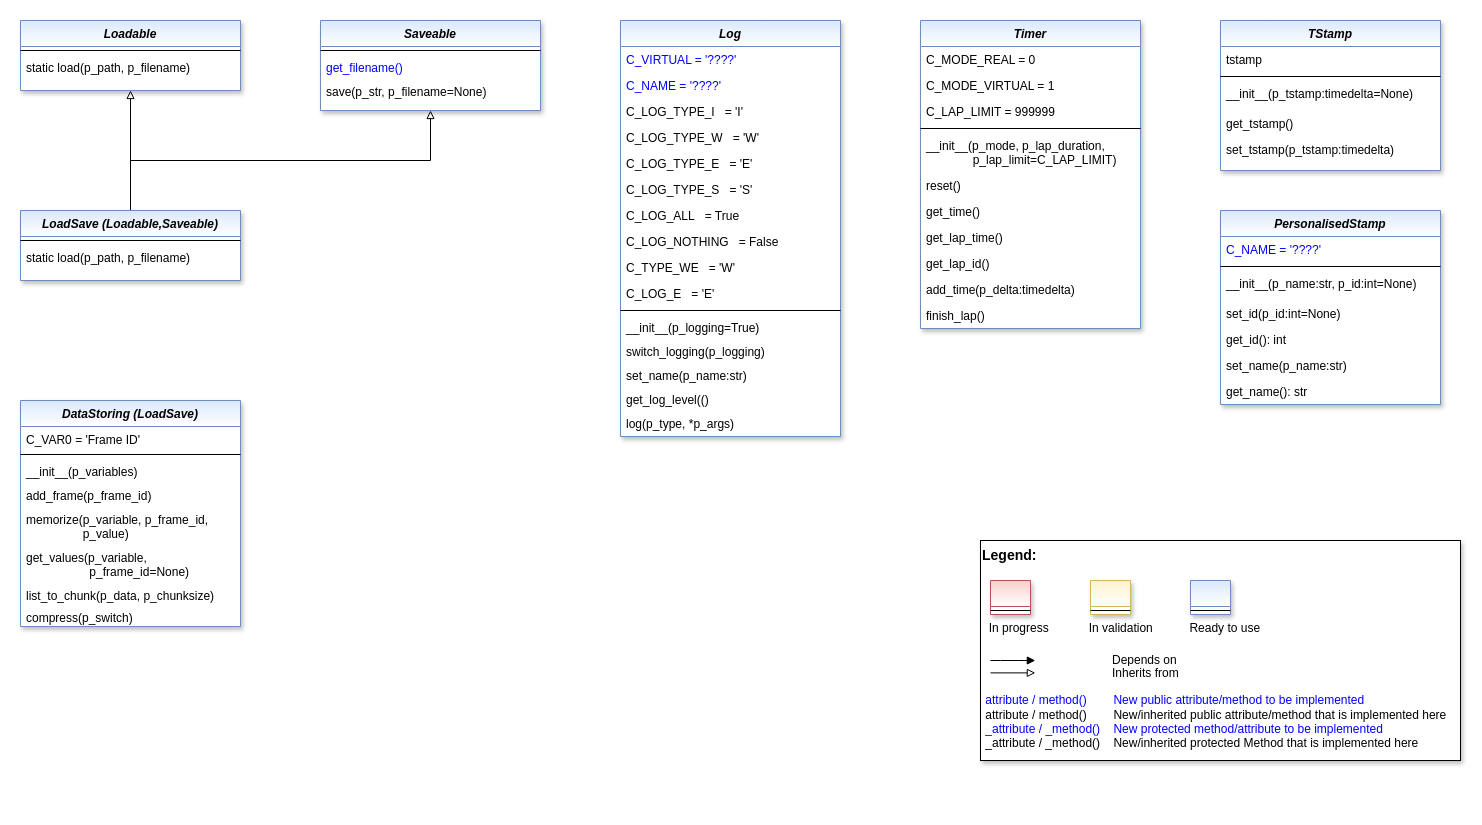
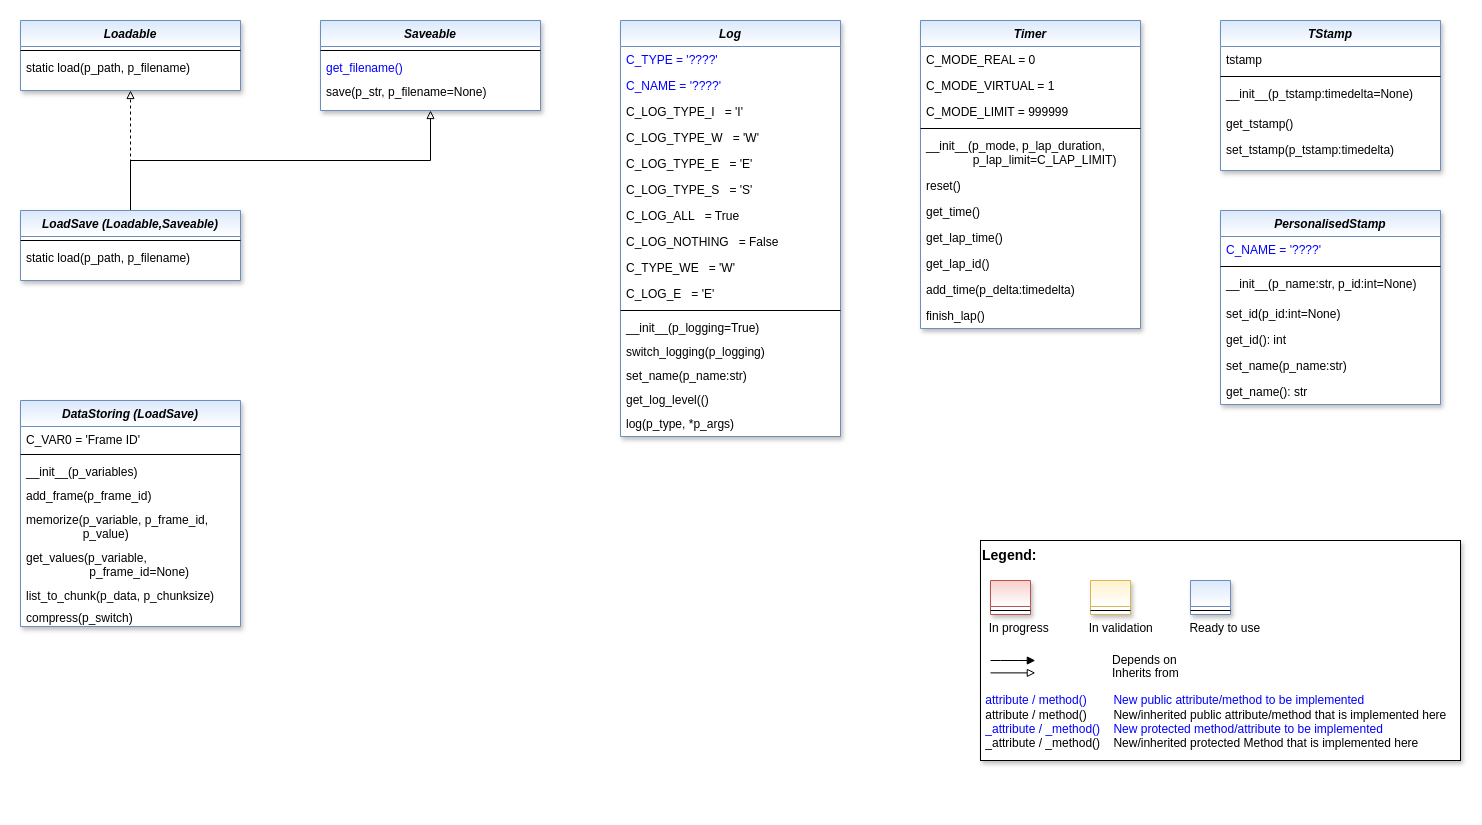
(680, 60) -> (670, 60)
(990, 112) -> (993, 112)
(131, 129) -> (131, 129)
